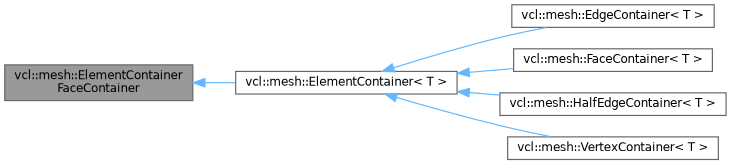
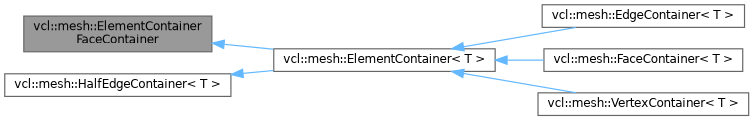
(485, 94) -> (258, 72)
